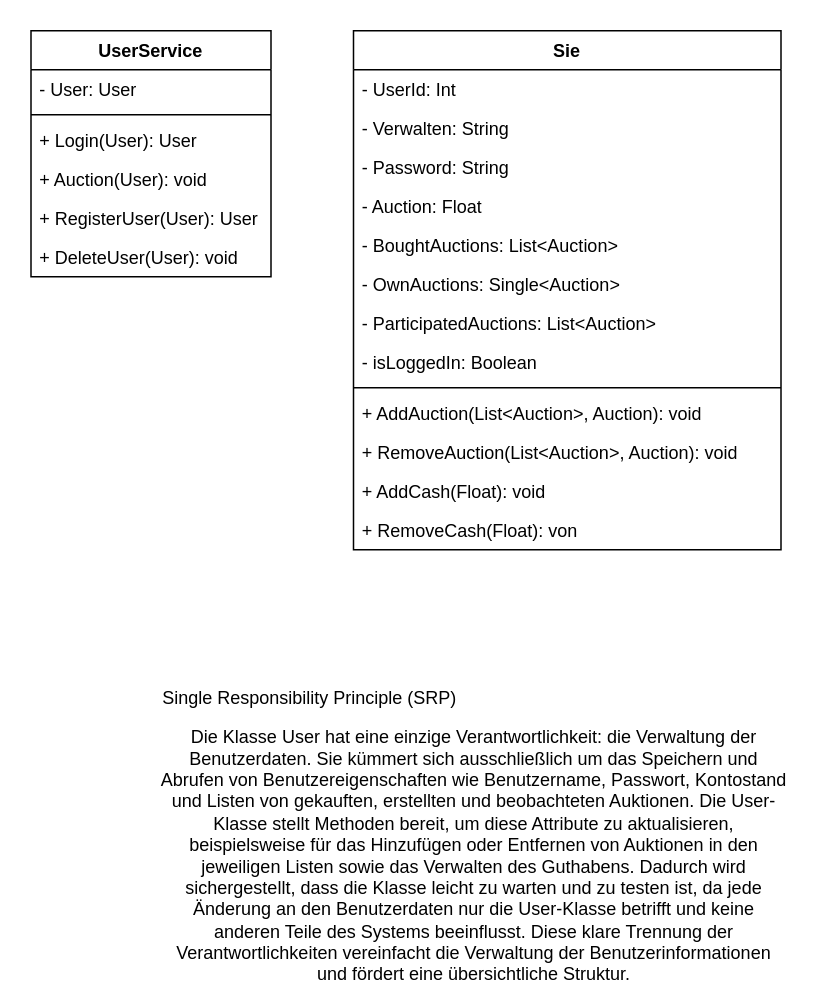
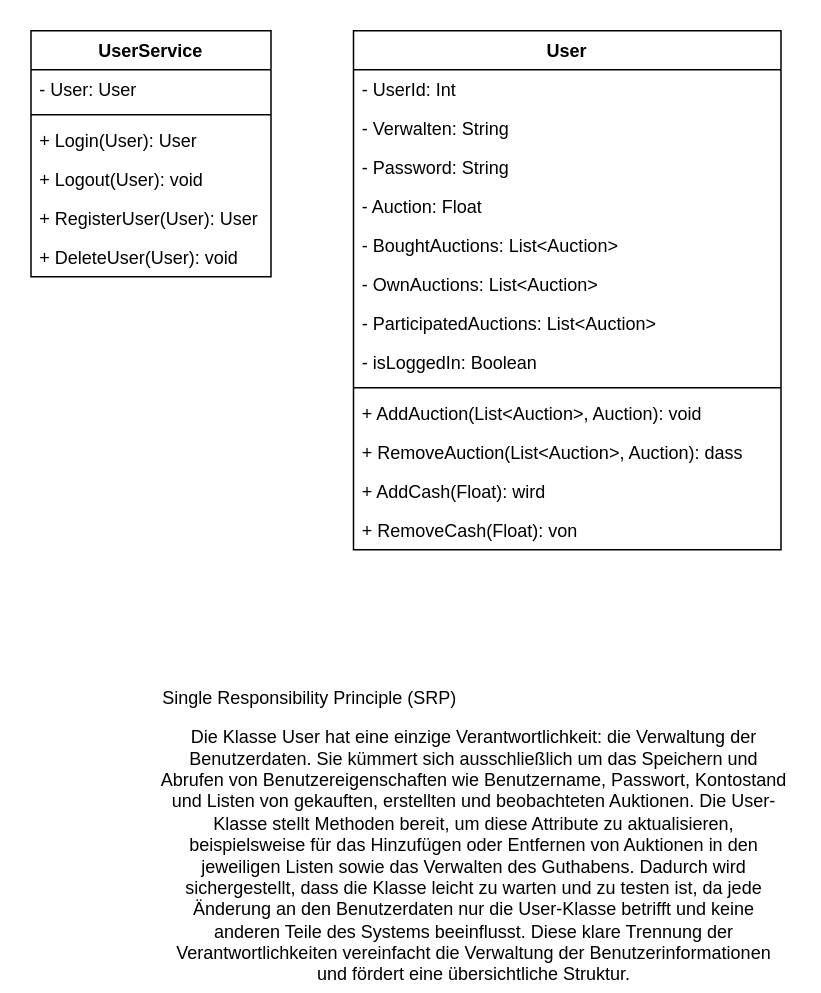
(567, 52) -> (567, 52)
(134, 181) -> (131, 181)
(497, 286) -> (489, 286)
(566, 454) -> (568, 454)
(461, 493) -> (461, 493)
